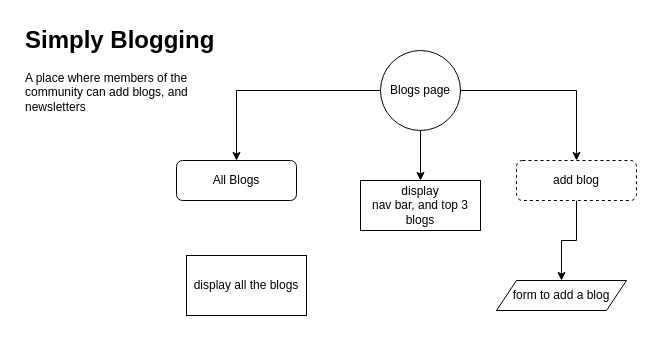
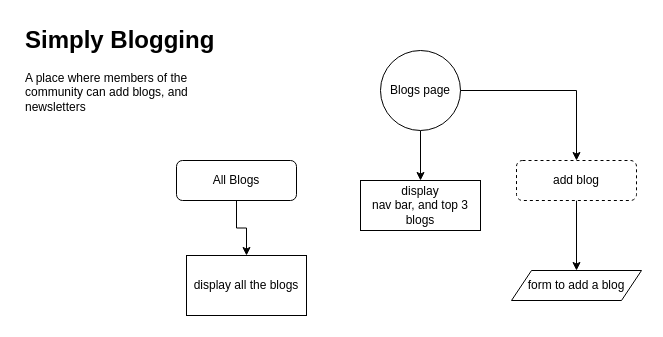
(278, 91) -> none
none -> (239, 228)
(562, 296) -> (577, 286)
